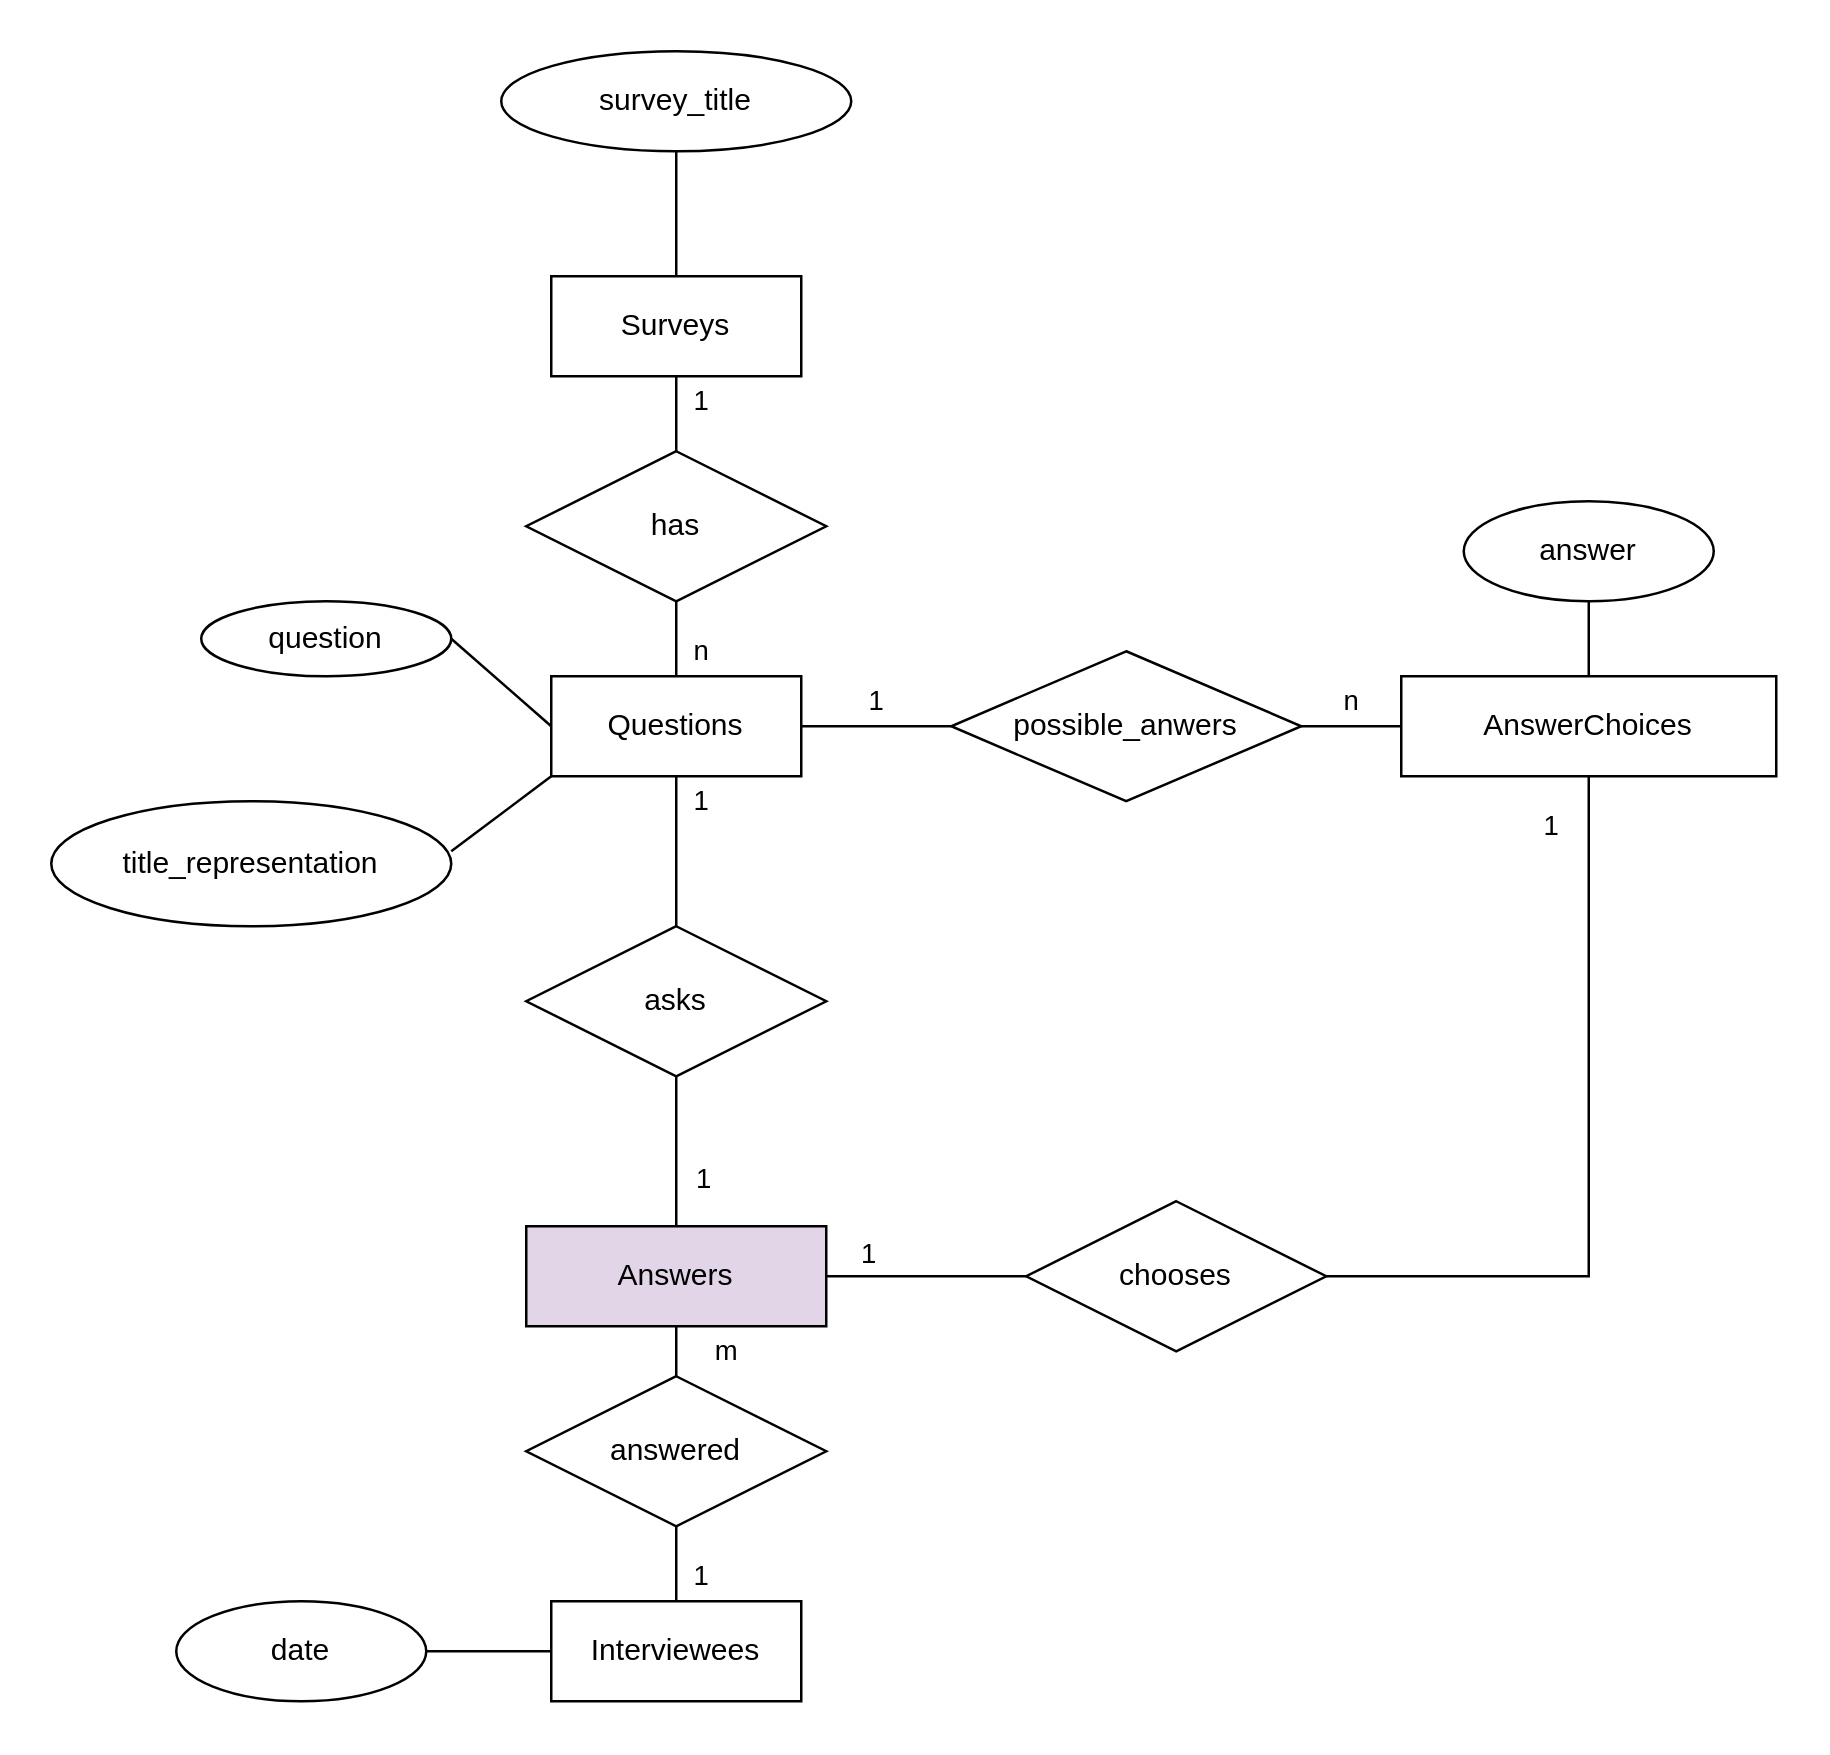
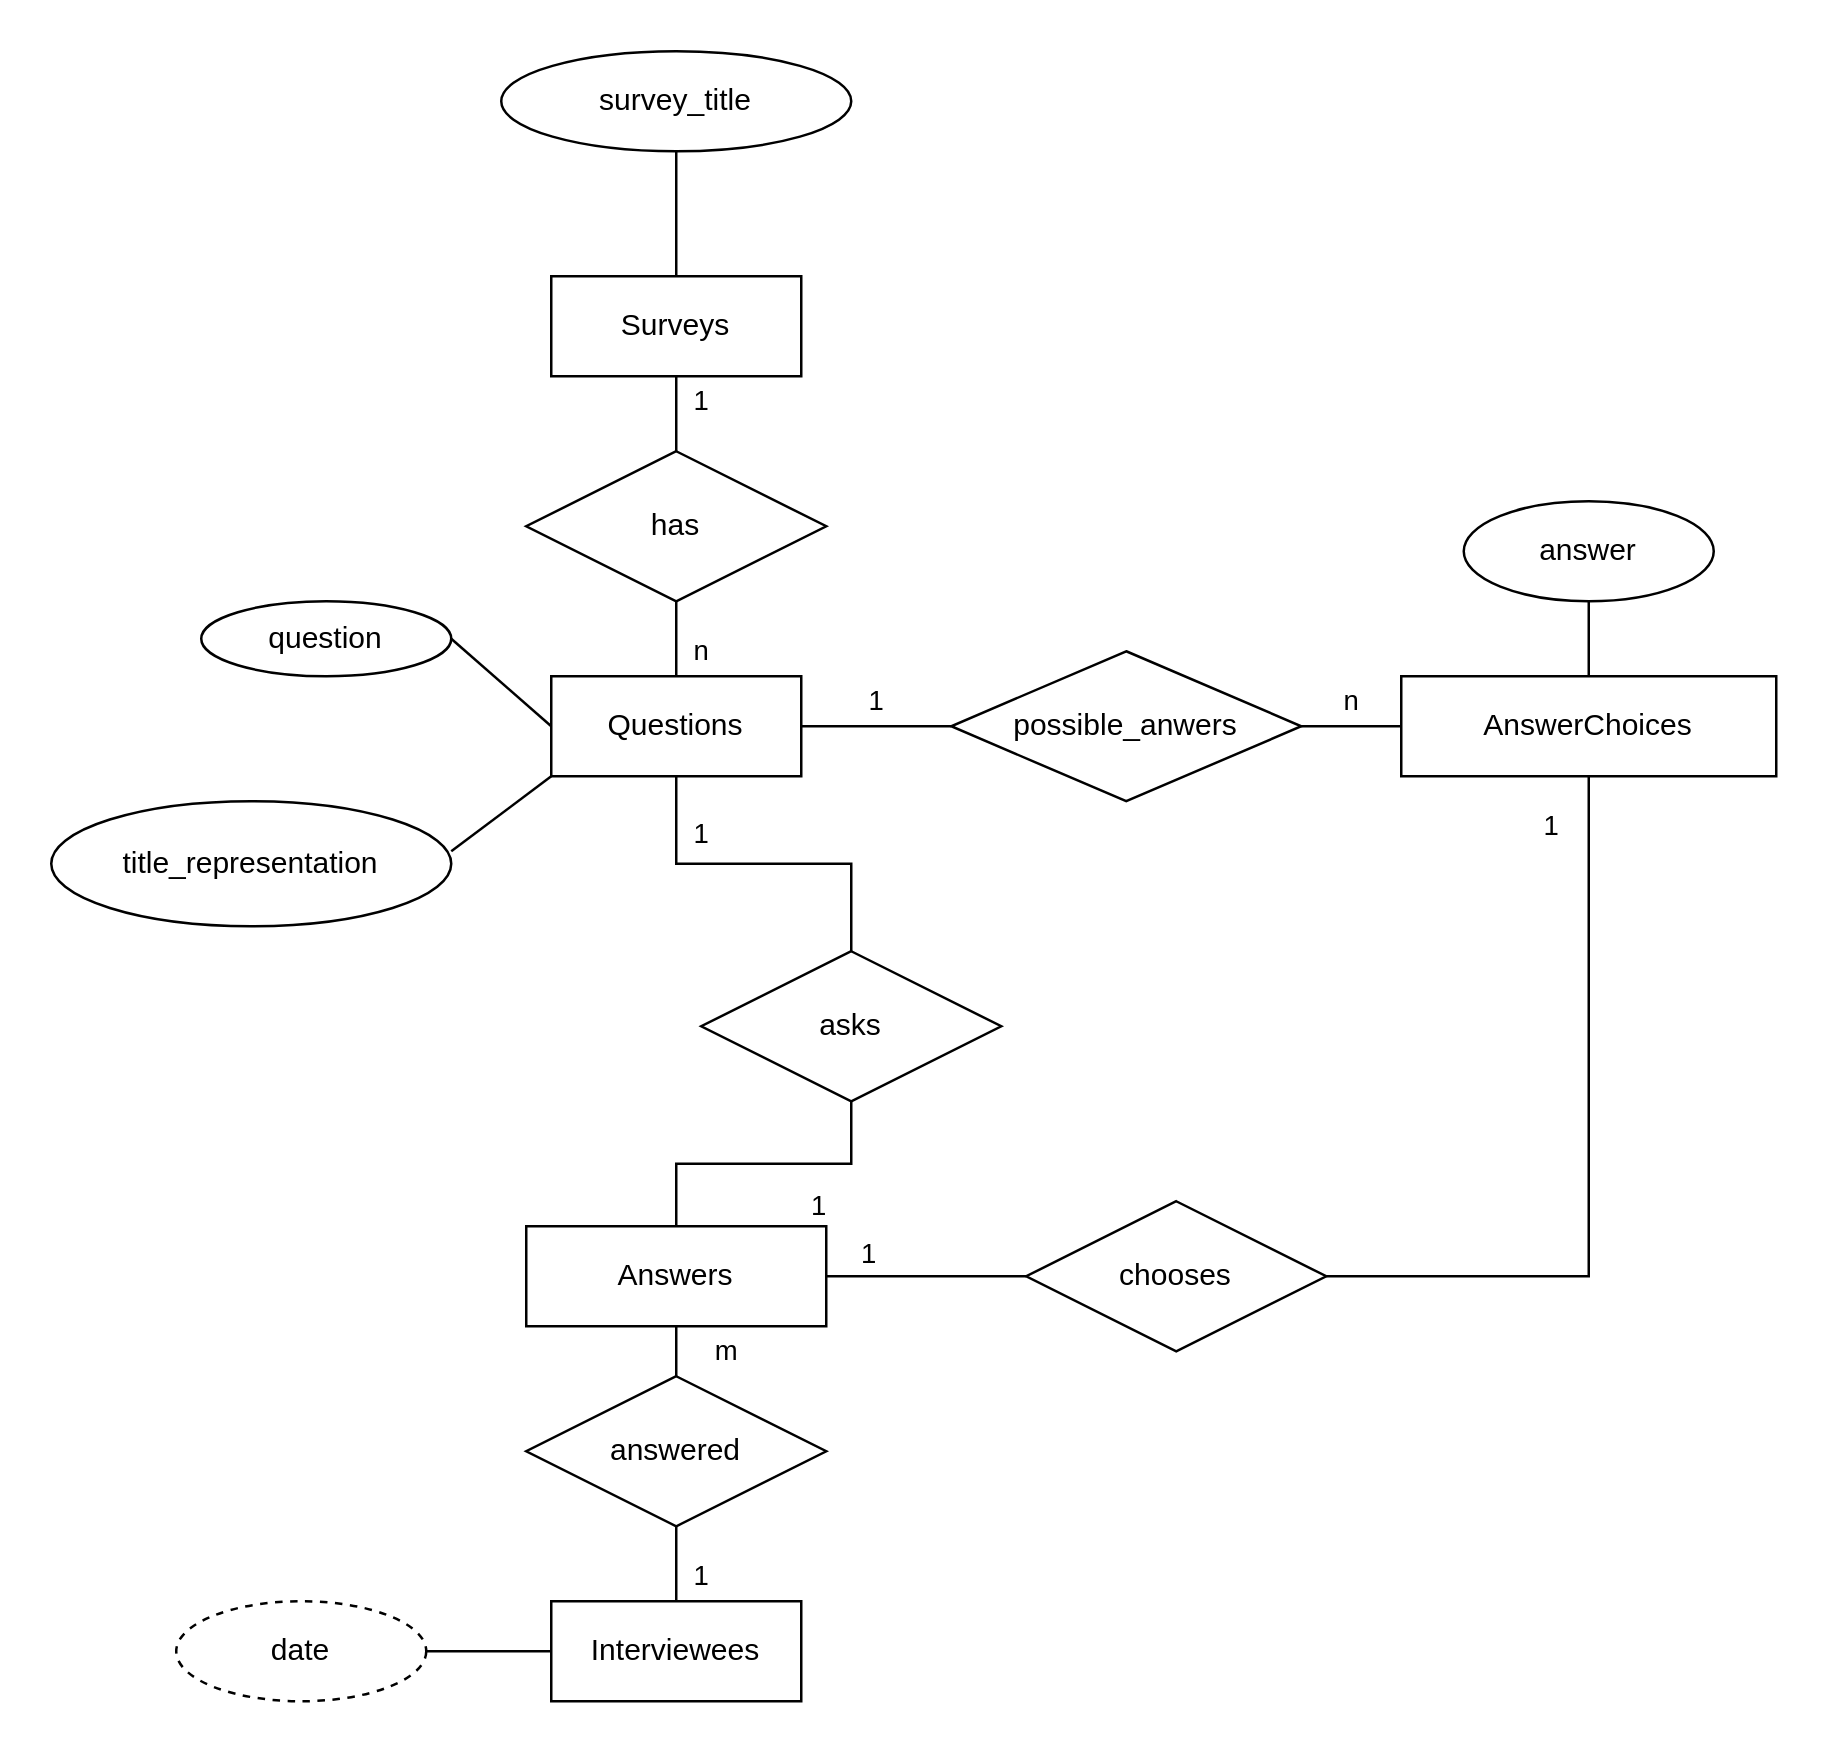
(676, 1001) -> (851, 1026)
(676, 1276) -> (676, 1276)
(301, 1651) -> (301, 1651)
